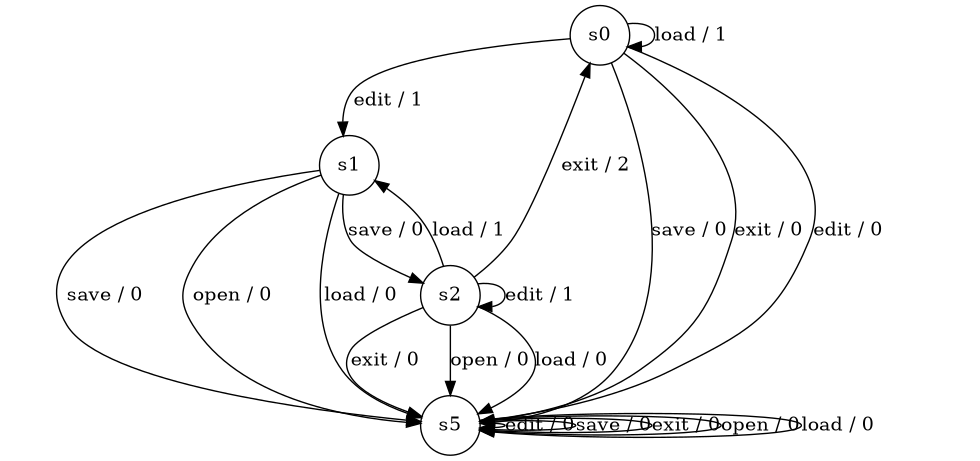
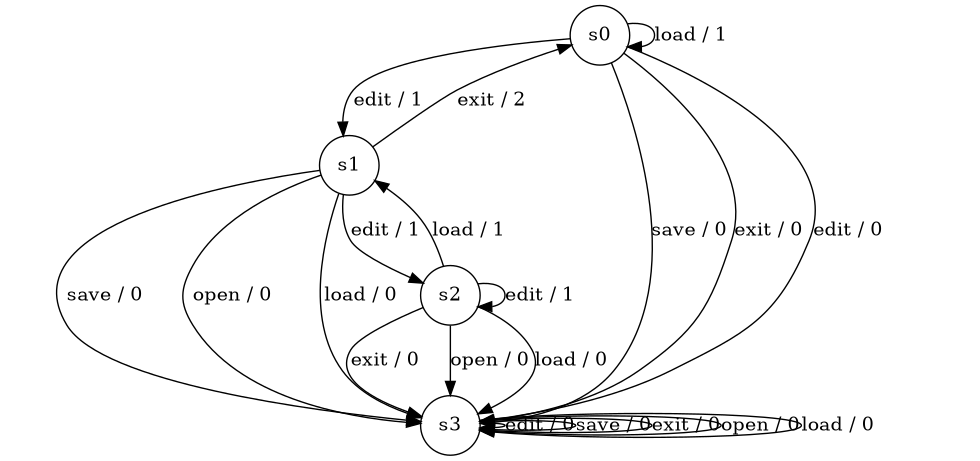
(541, 184) -> (460, 88)
(386, 230) -> (386, 230)
(450, 425) -> (450, 425)
